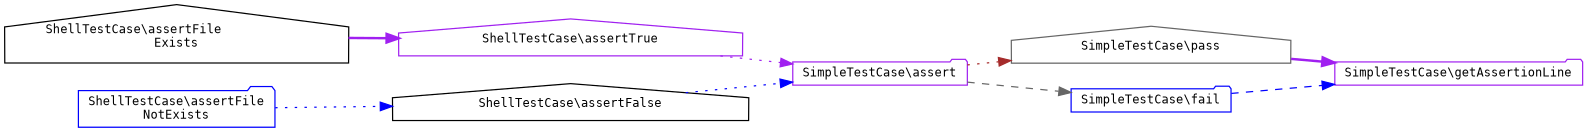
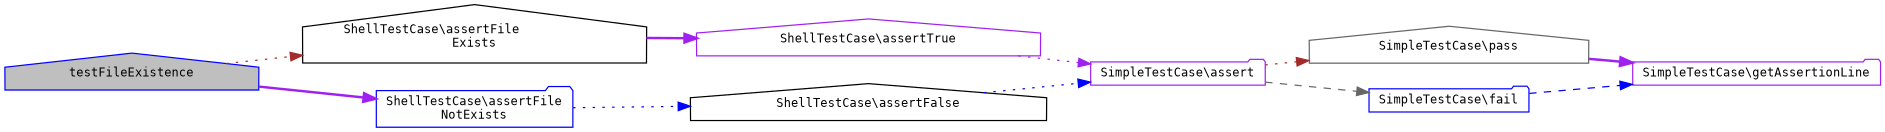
none -> (132, 74)
